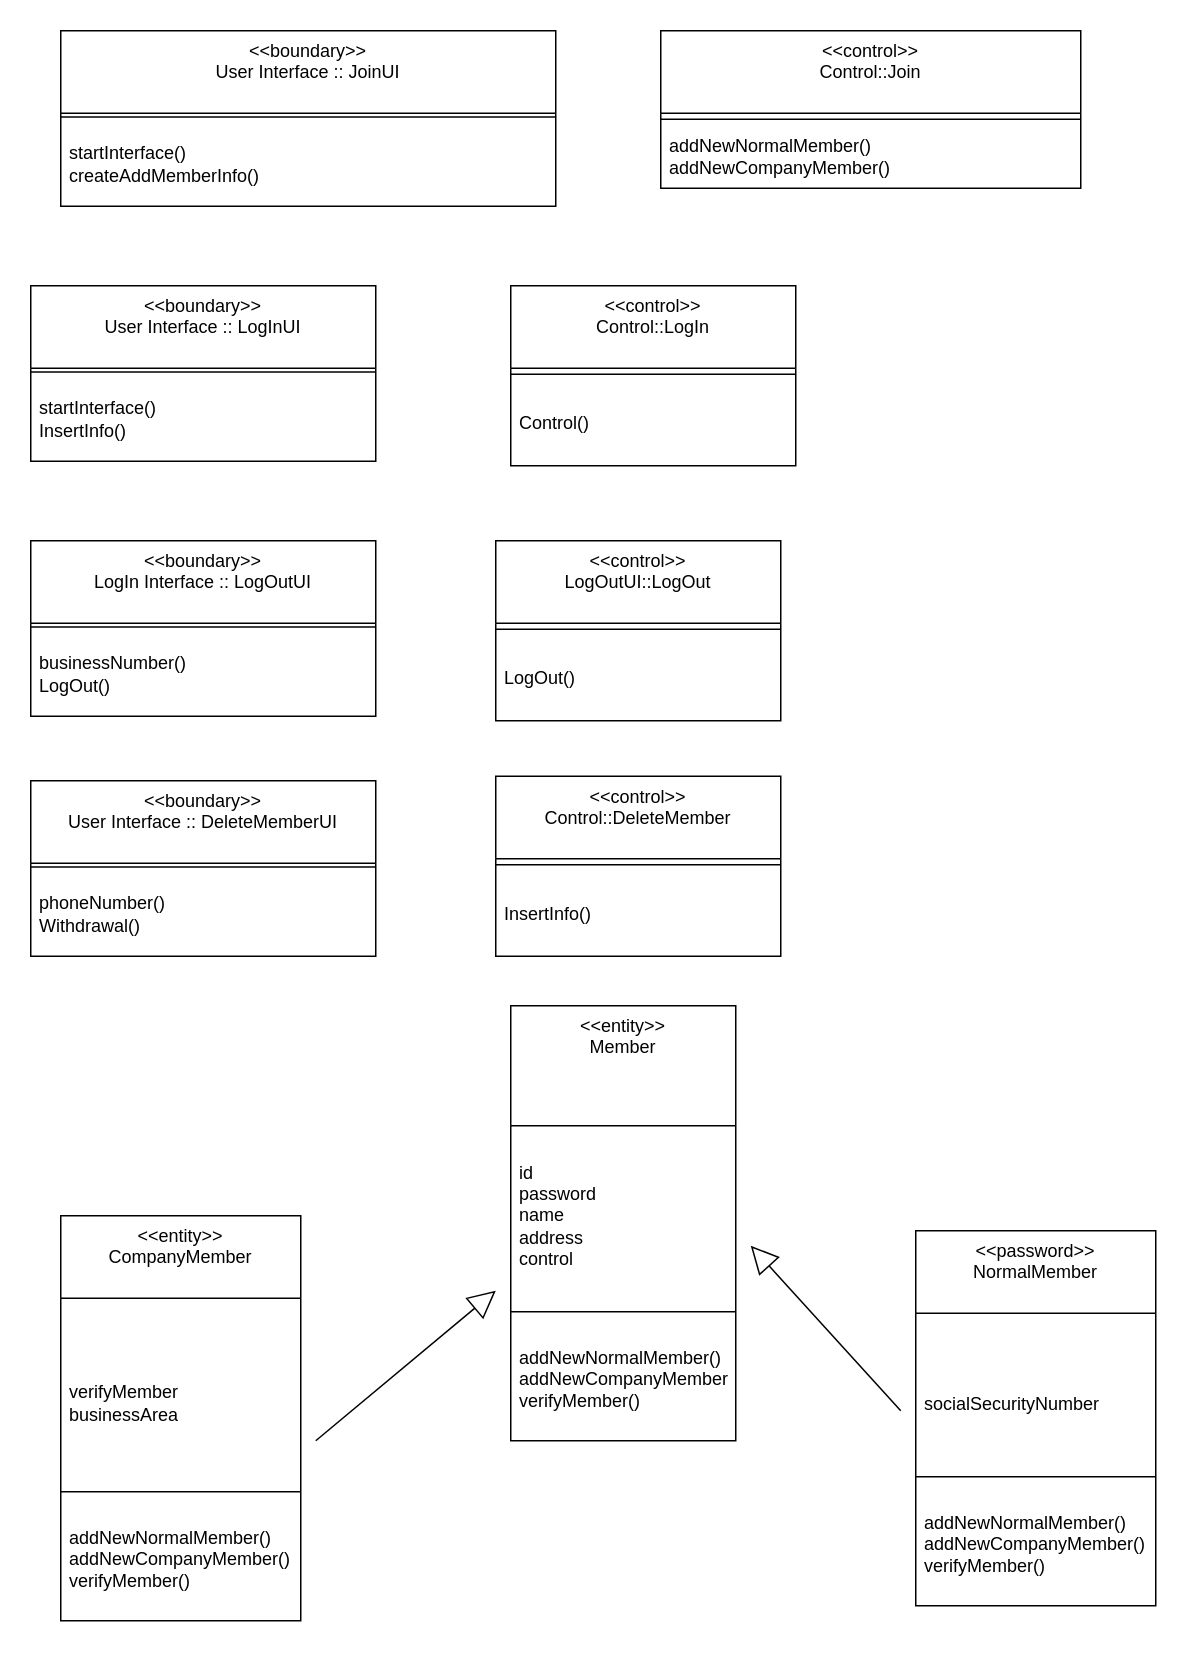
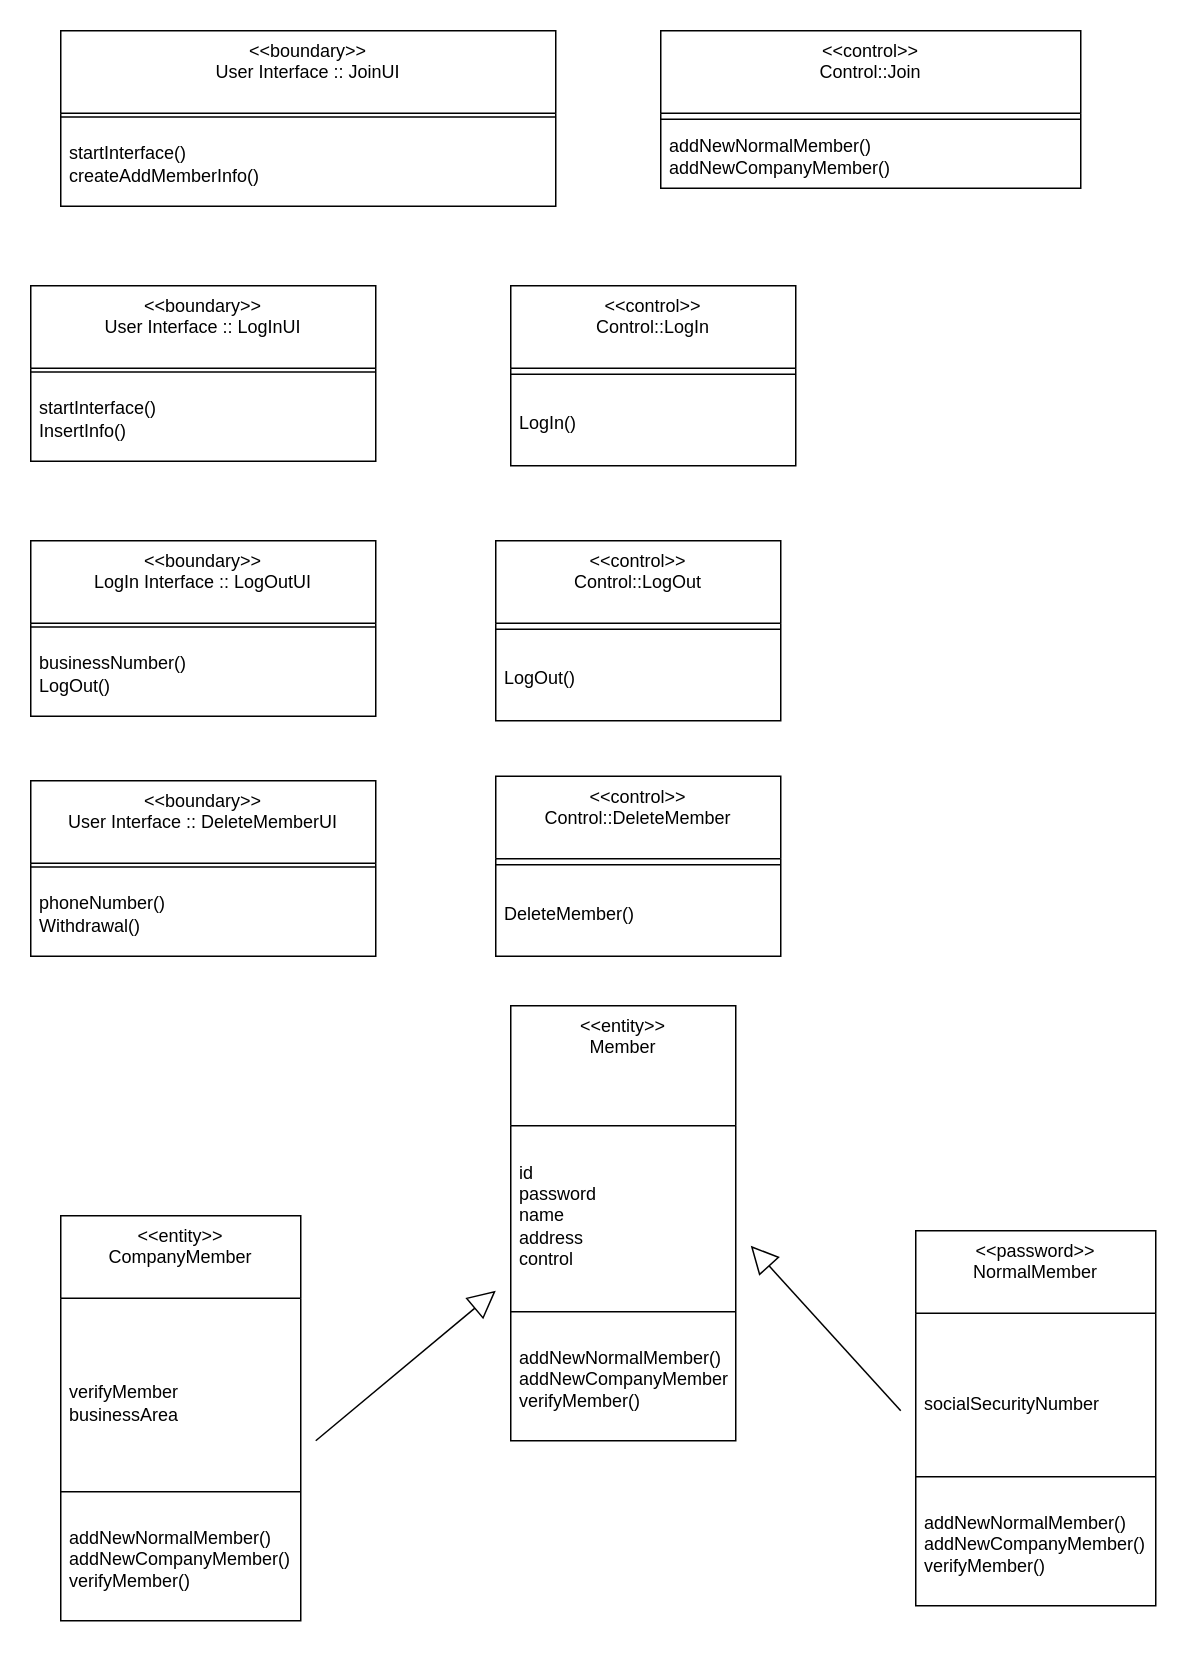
(563, 424) -> (555, 424)
(638, 573) -> (638, 573)
(565, 914) -> (573, 914)
